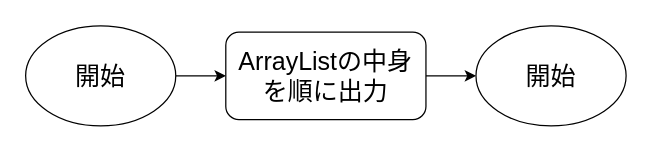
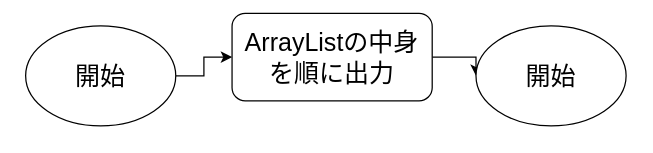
(326, 76) -> (332, 57)
